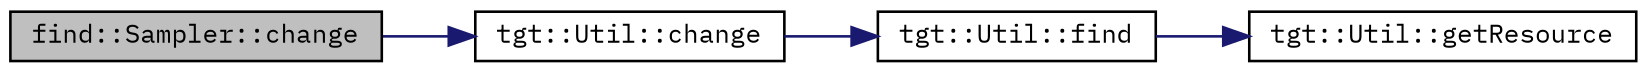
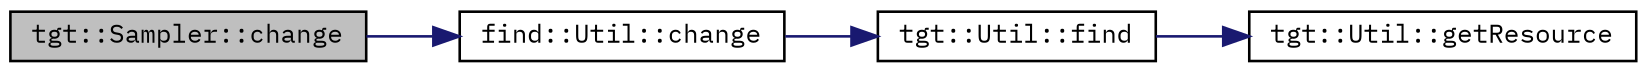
(196, 36) -> (188, 36)
(630, 36) -> (622, 36)
